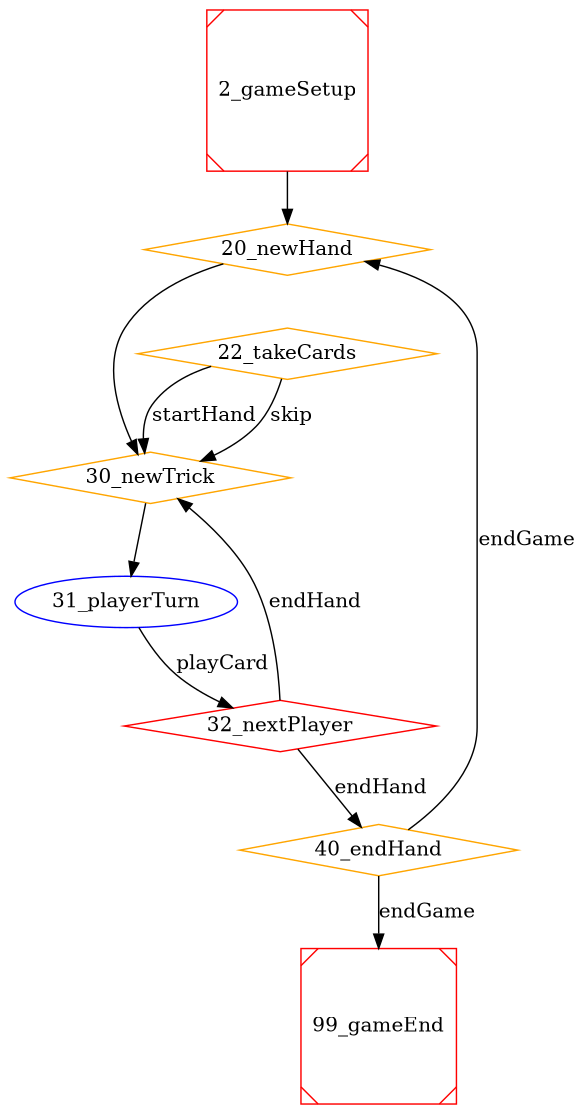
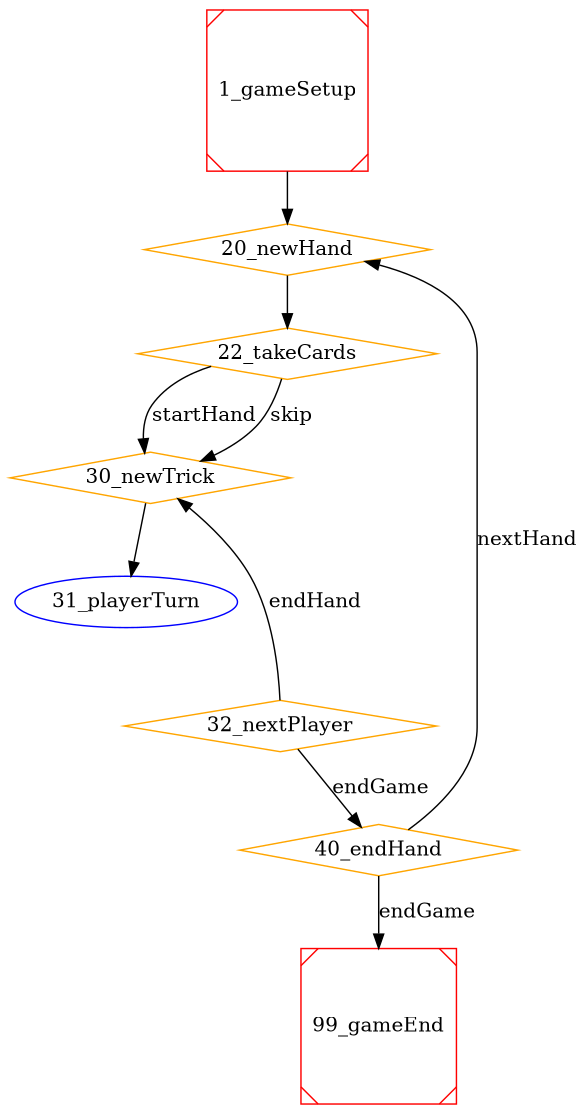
(287, 91) -> (287, 91)
(125, 327) -> (287, 295)
(527, 540) -> (527, 540)
(173, 672) -> none
(280, 726) -> (280, 726)
(381, 788) -> (381, 788)
